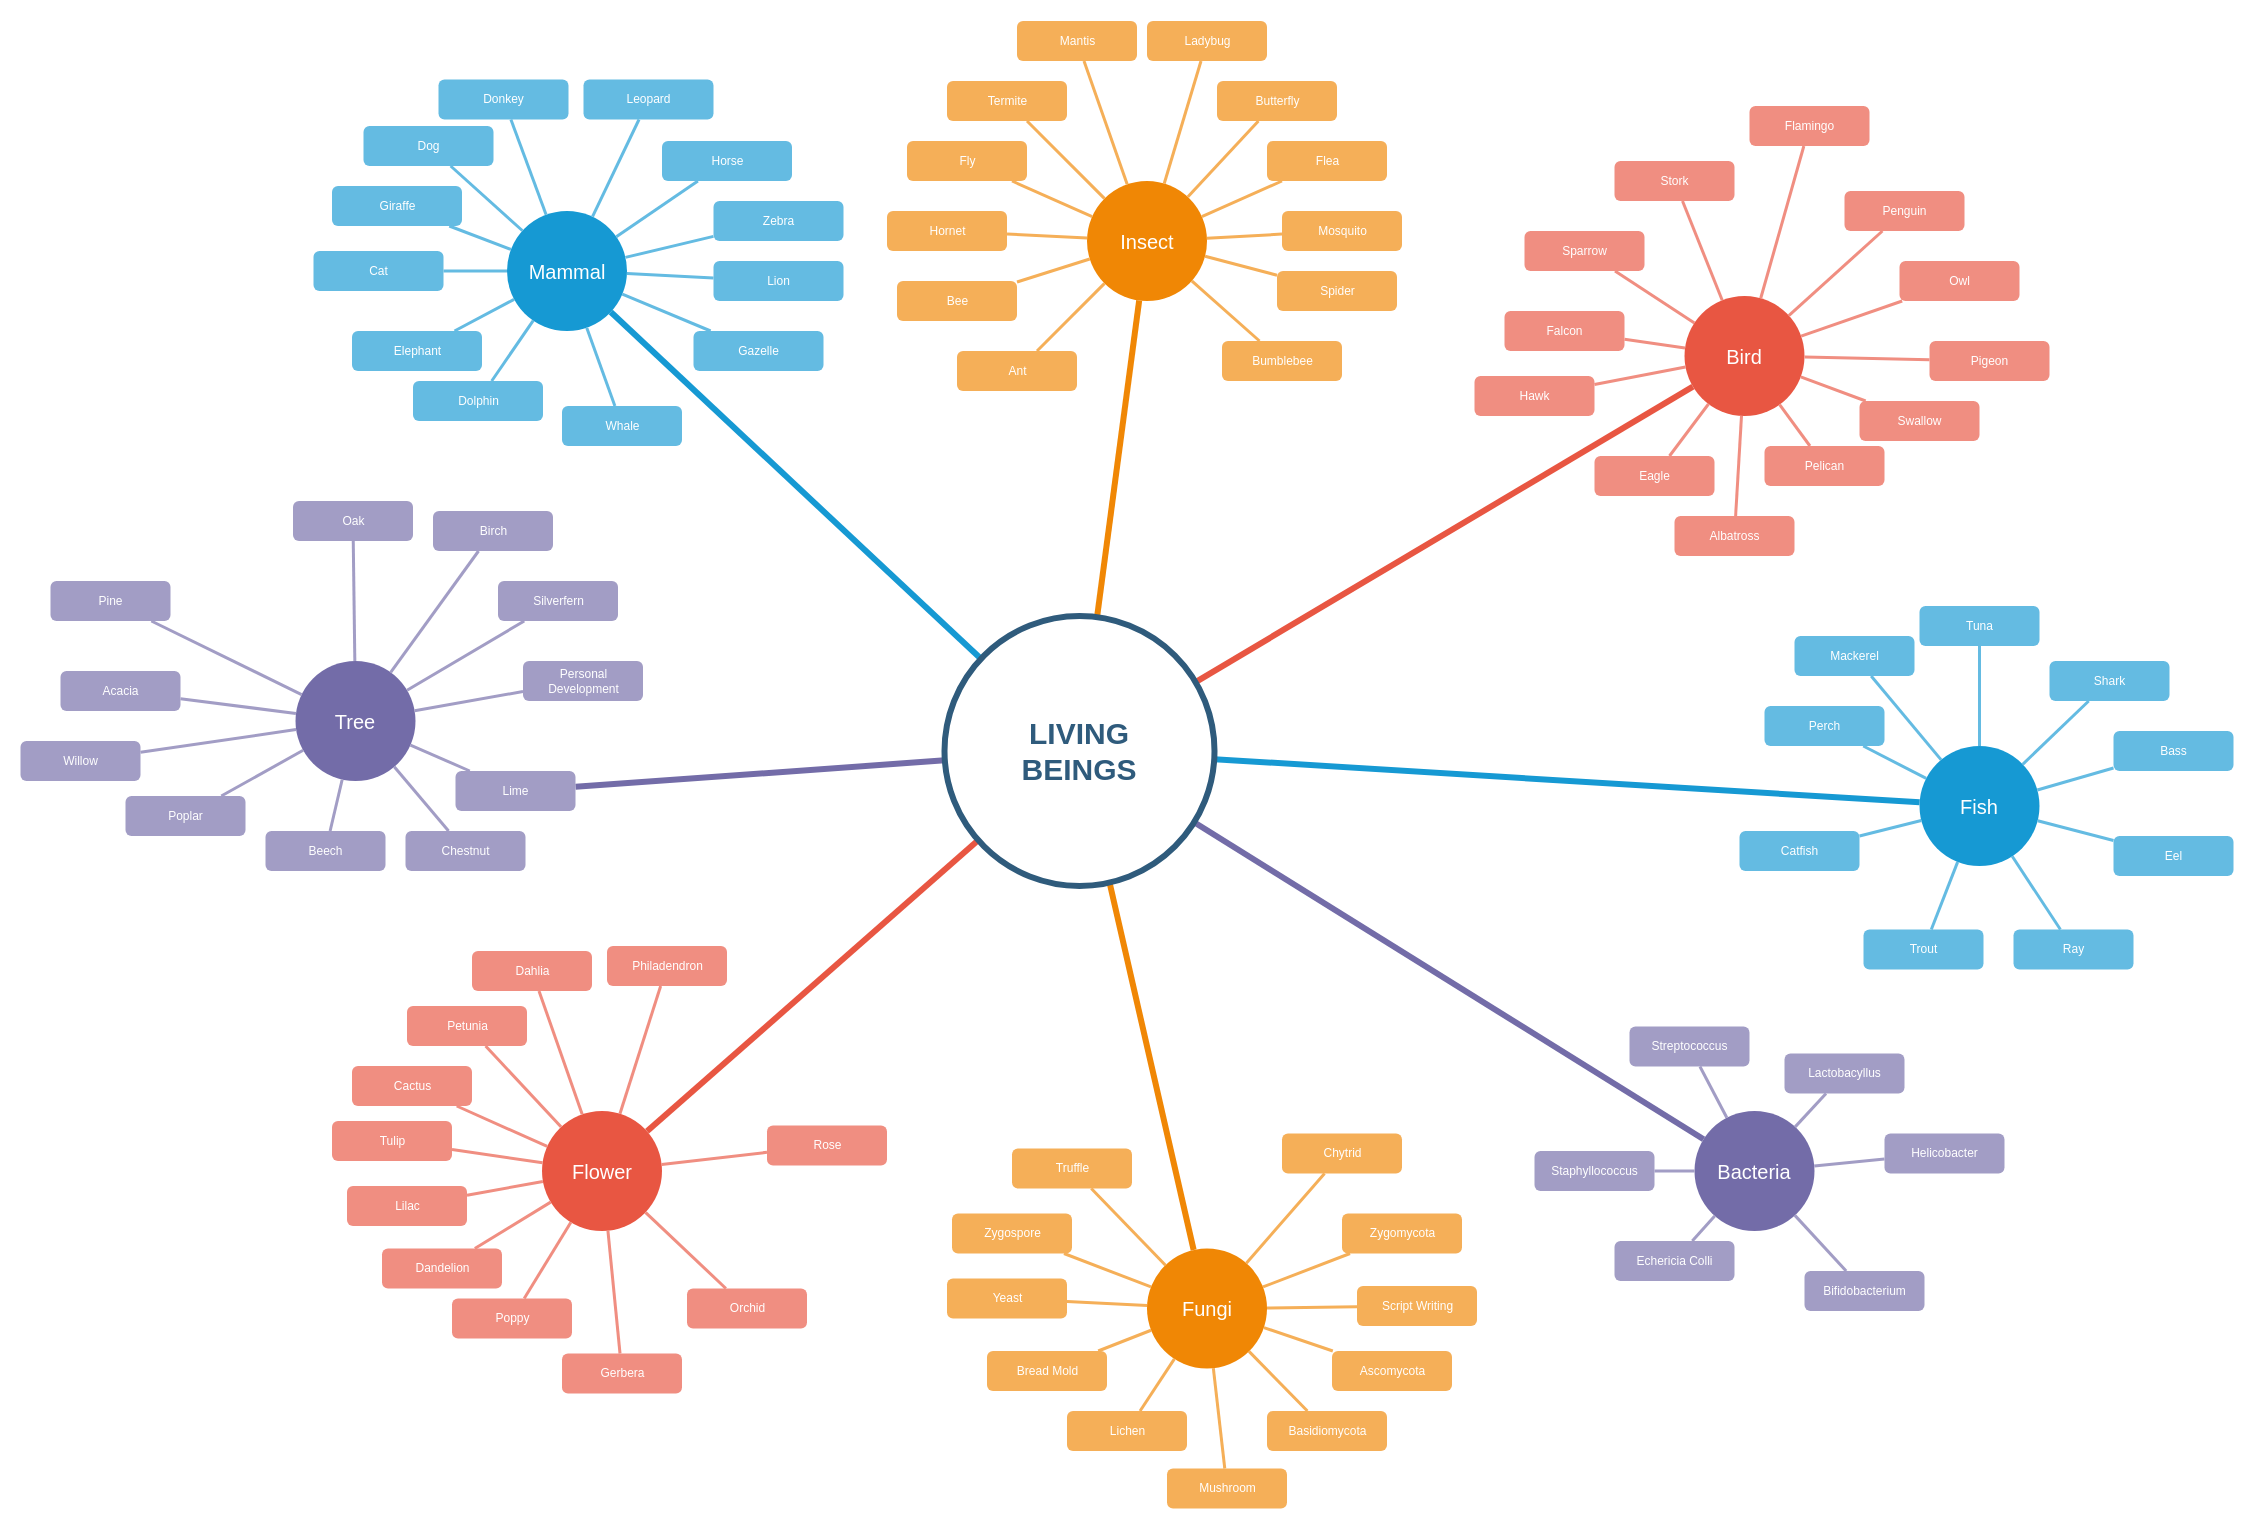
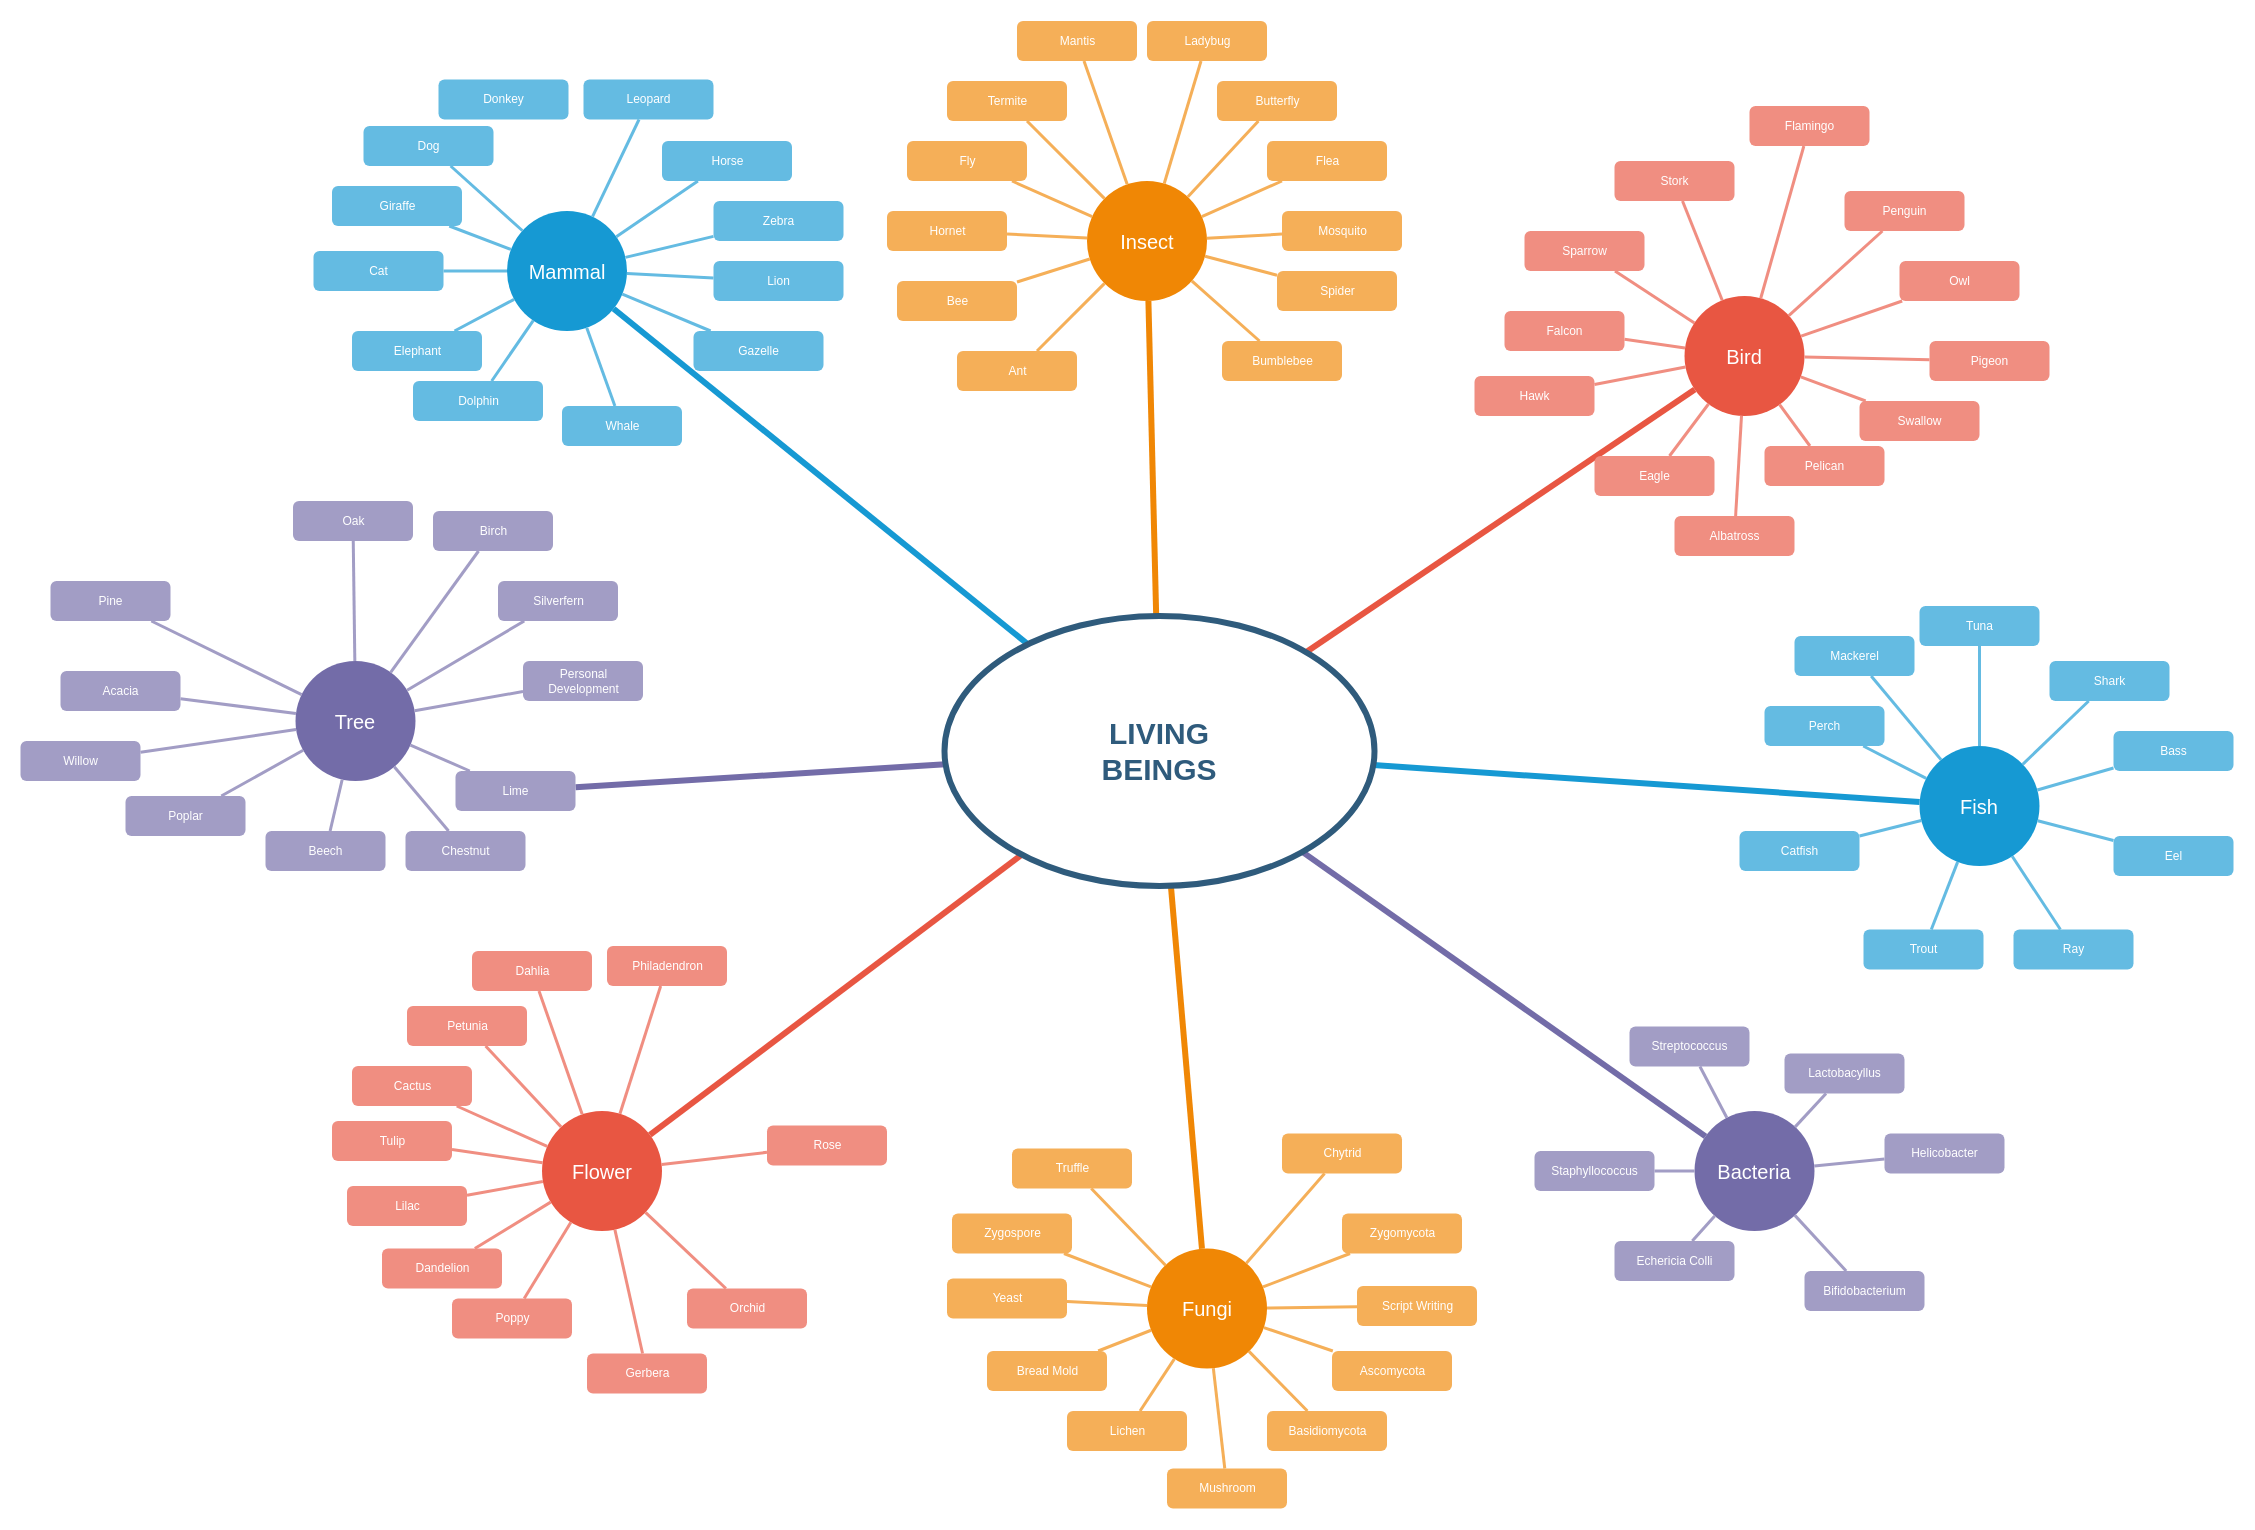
(529, 168) -> none
(1080, 751) -> (1160, 751)
(622, 1374) -> (647, 1374)
